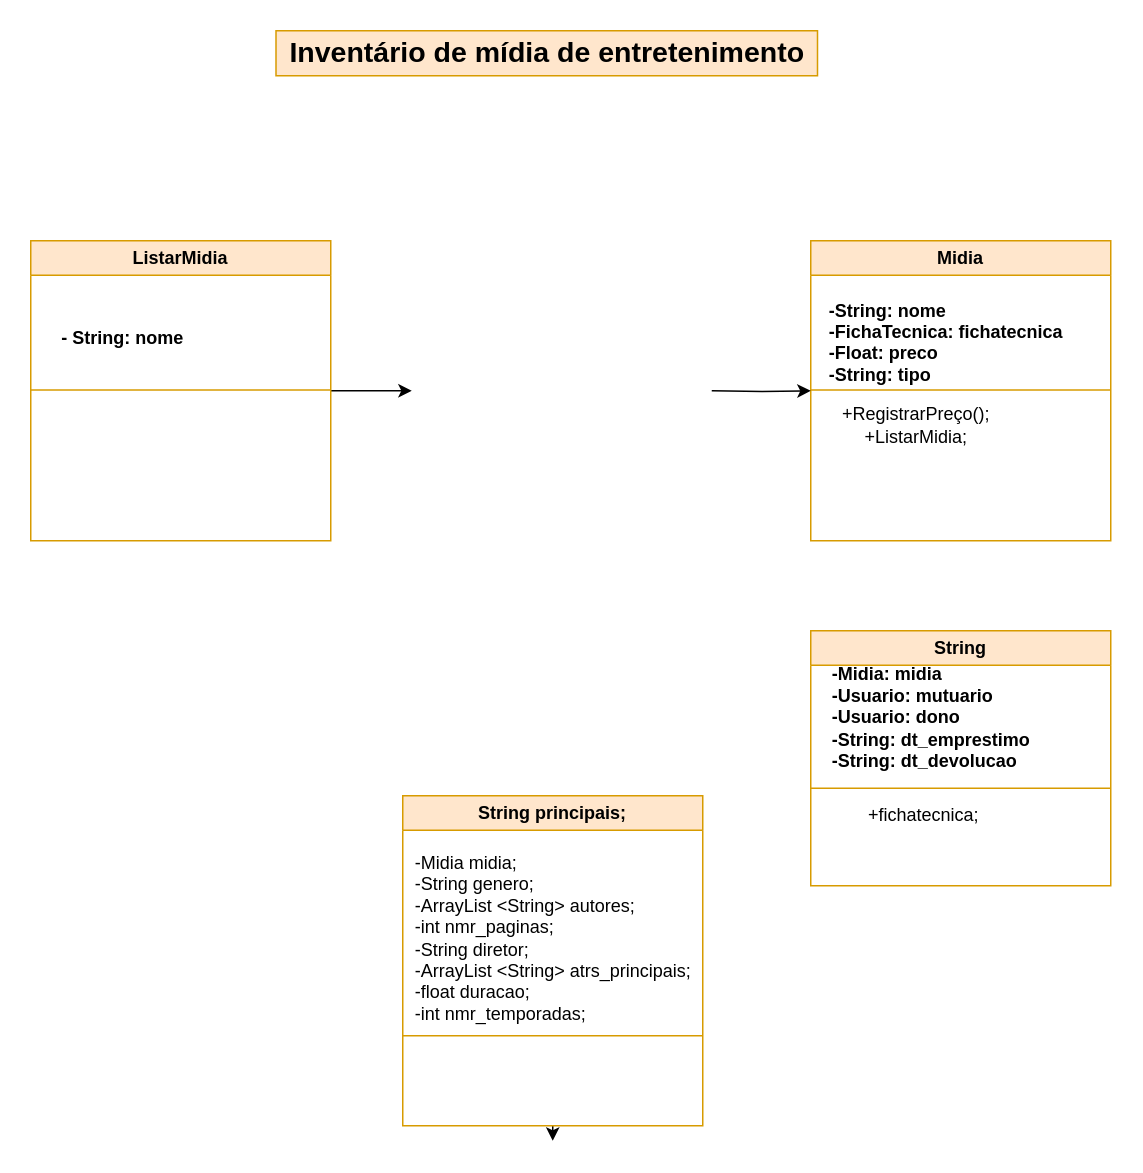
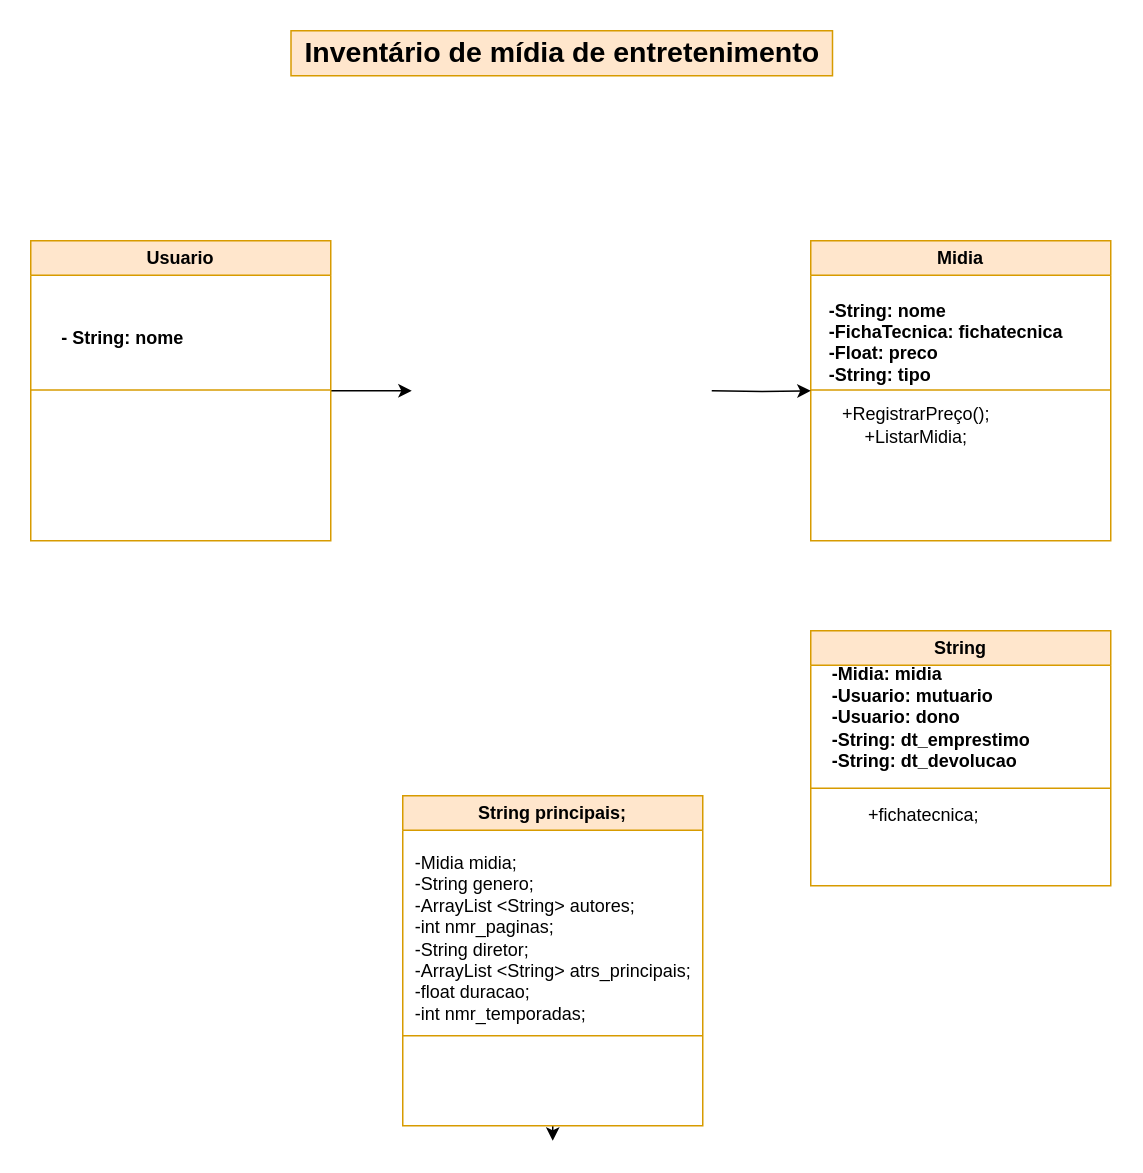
(547, 53) -> (562, 53)
(181, 259) -> (181, 259)
